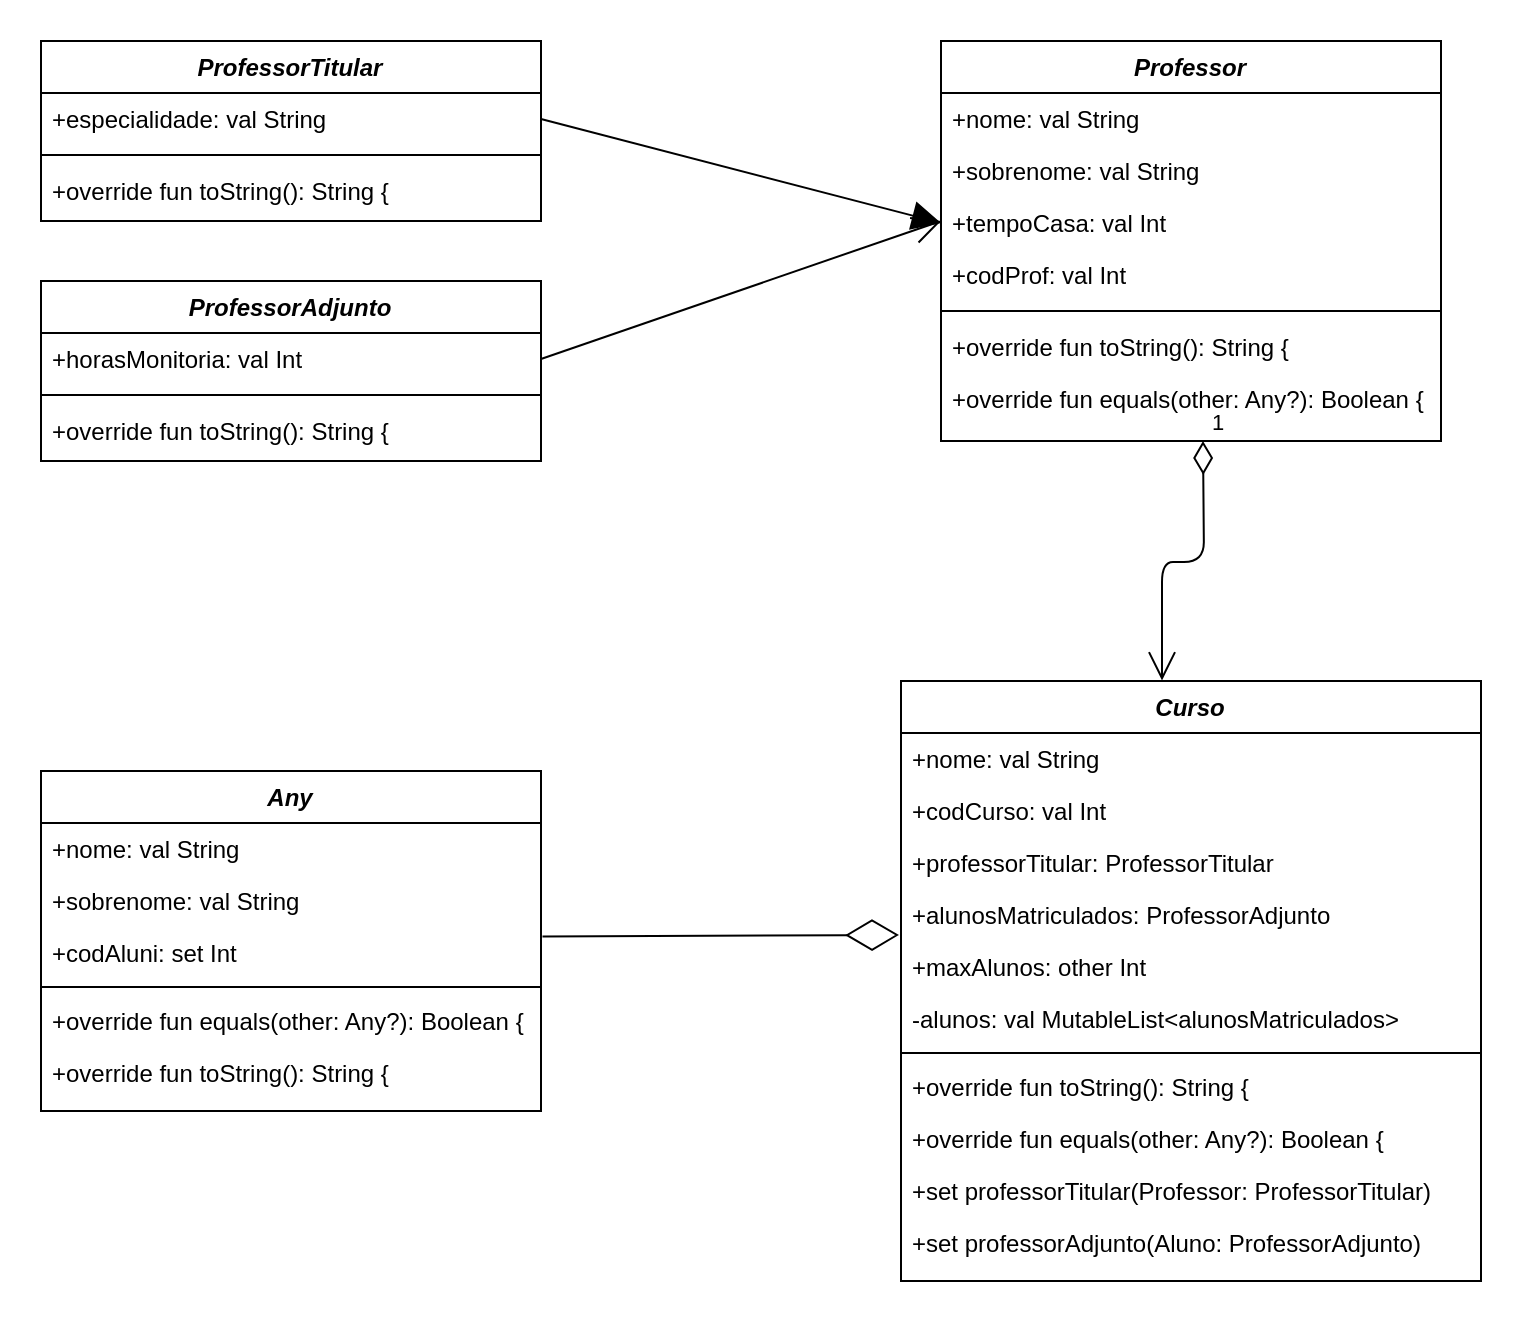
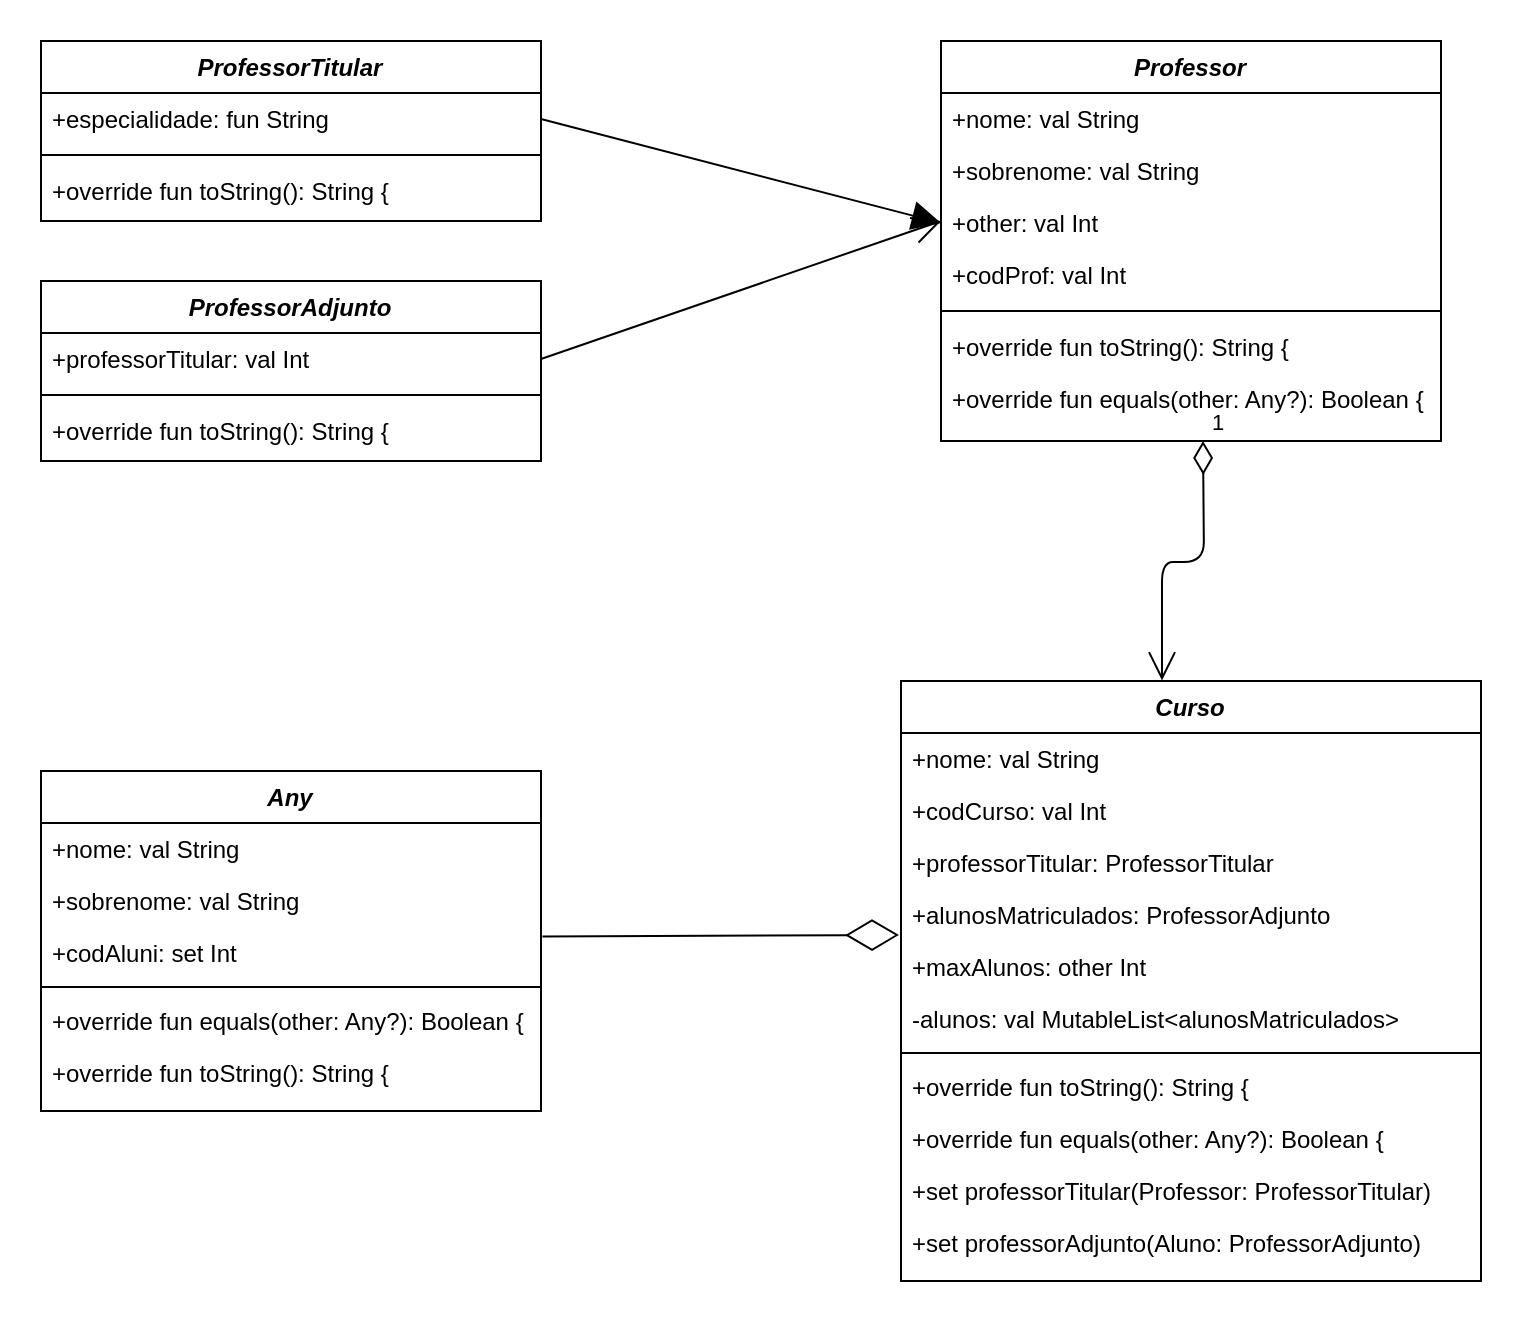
(202, 120) -> (205, 120)
(1067, 224) -> (1040, 224)
(195, 360) -> (208, 360)
